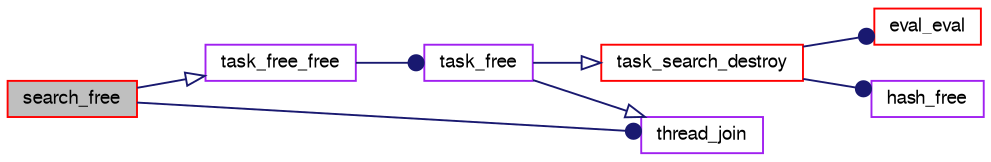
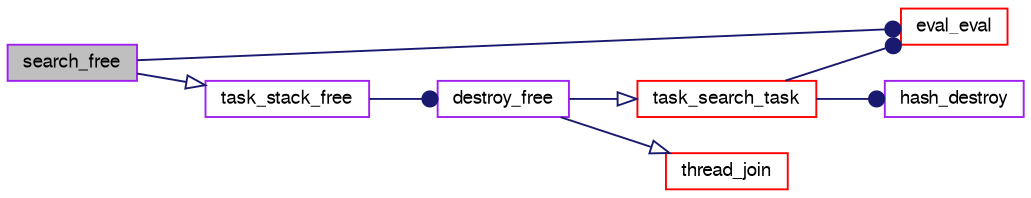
(281, 63) -> (287, 99)
(479, 63) -> (503, 99)
(702, 63) -> (727, 99)
(72, 99) -> (72, 63)
(928, 99) -> (954, 99)
(381, 117) -> (511, 45)
(702, 135) -> (727, 171)
